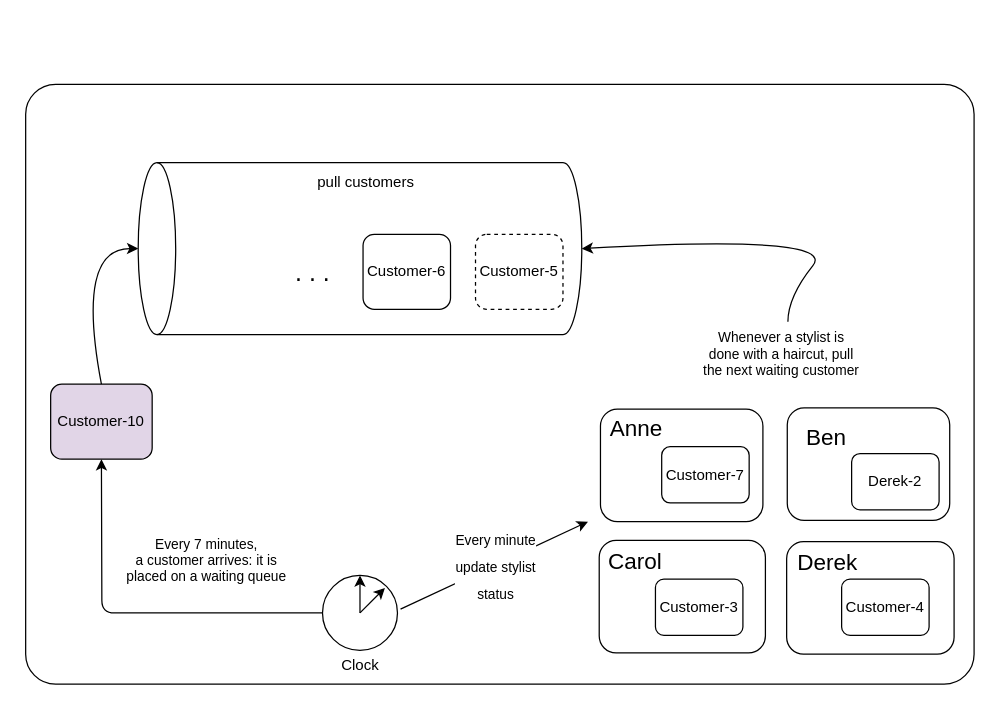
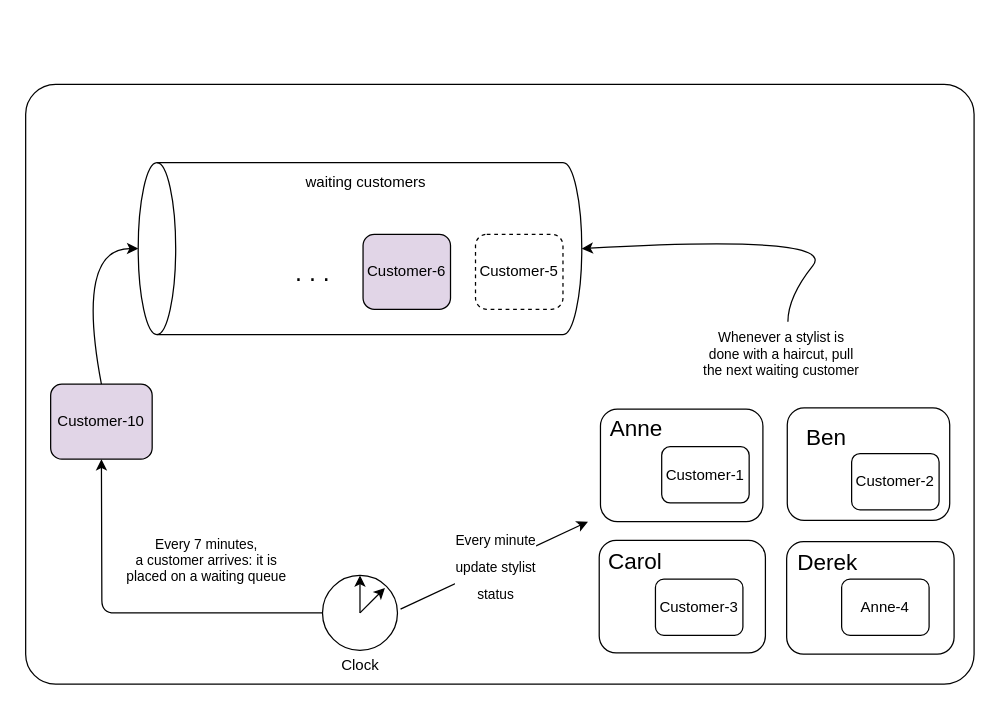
(366, 183) -> (366, 183)
(407, 272) -> (407, 272)
(706, 476) -> (706, 476)
(896, 482) -> (896, 482)
(886, 608) -> (886, 608)
